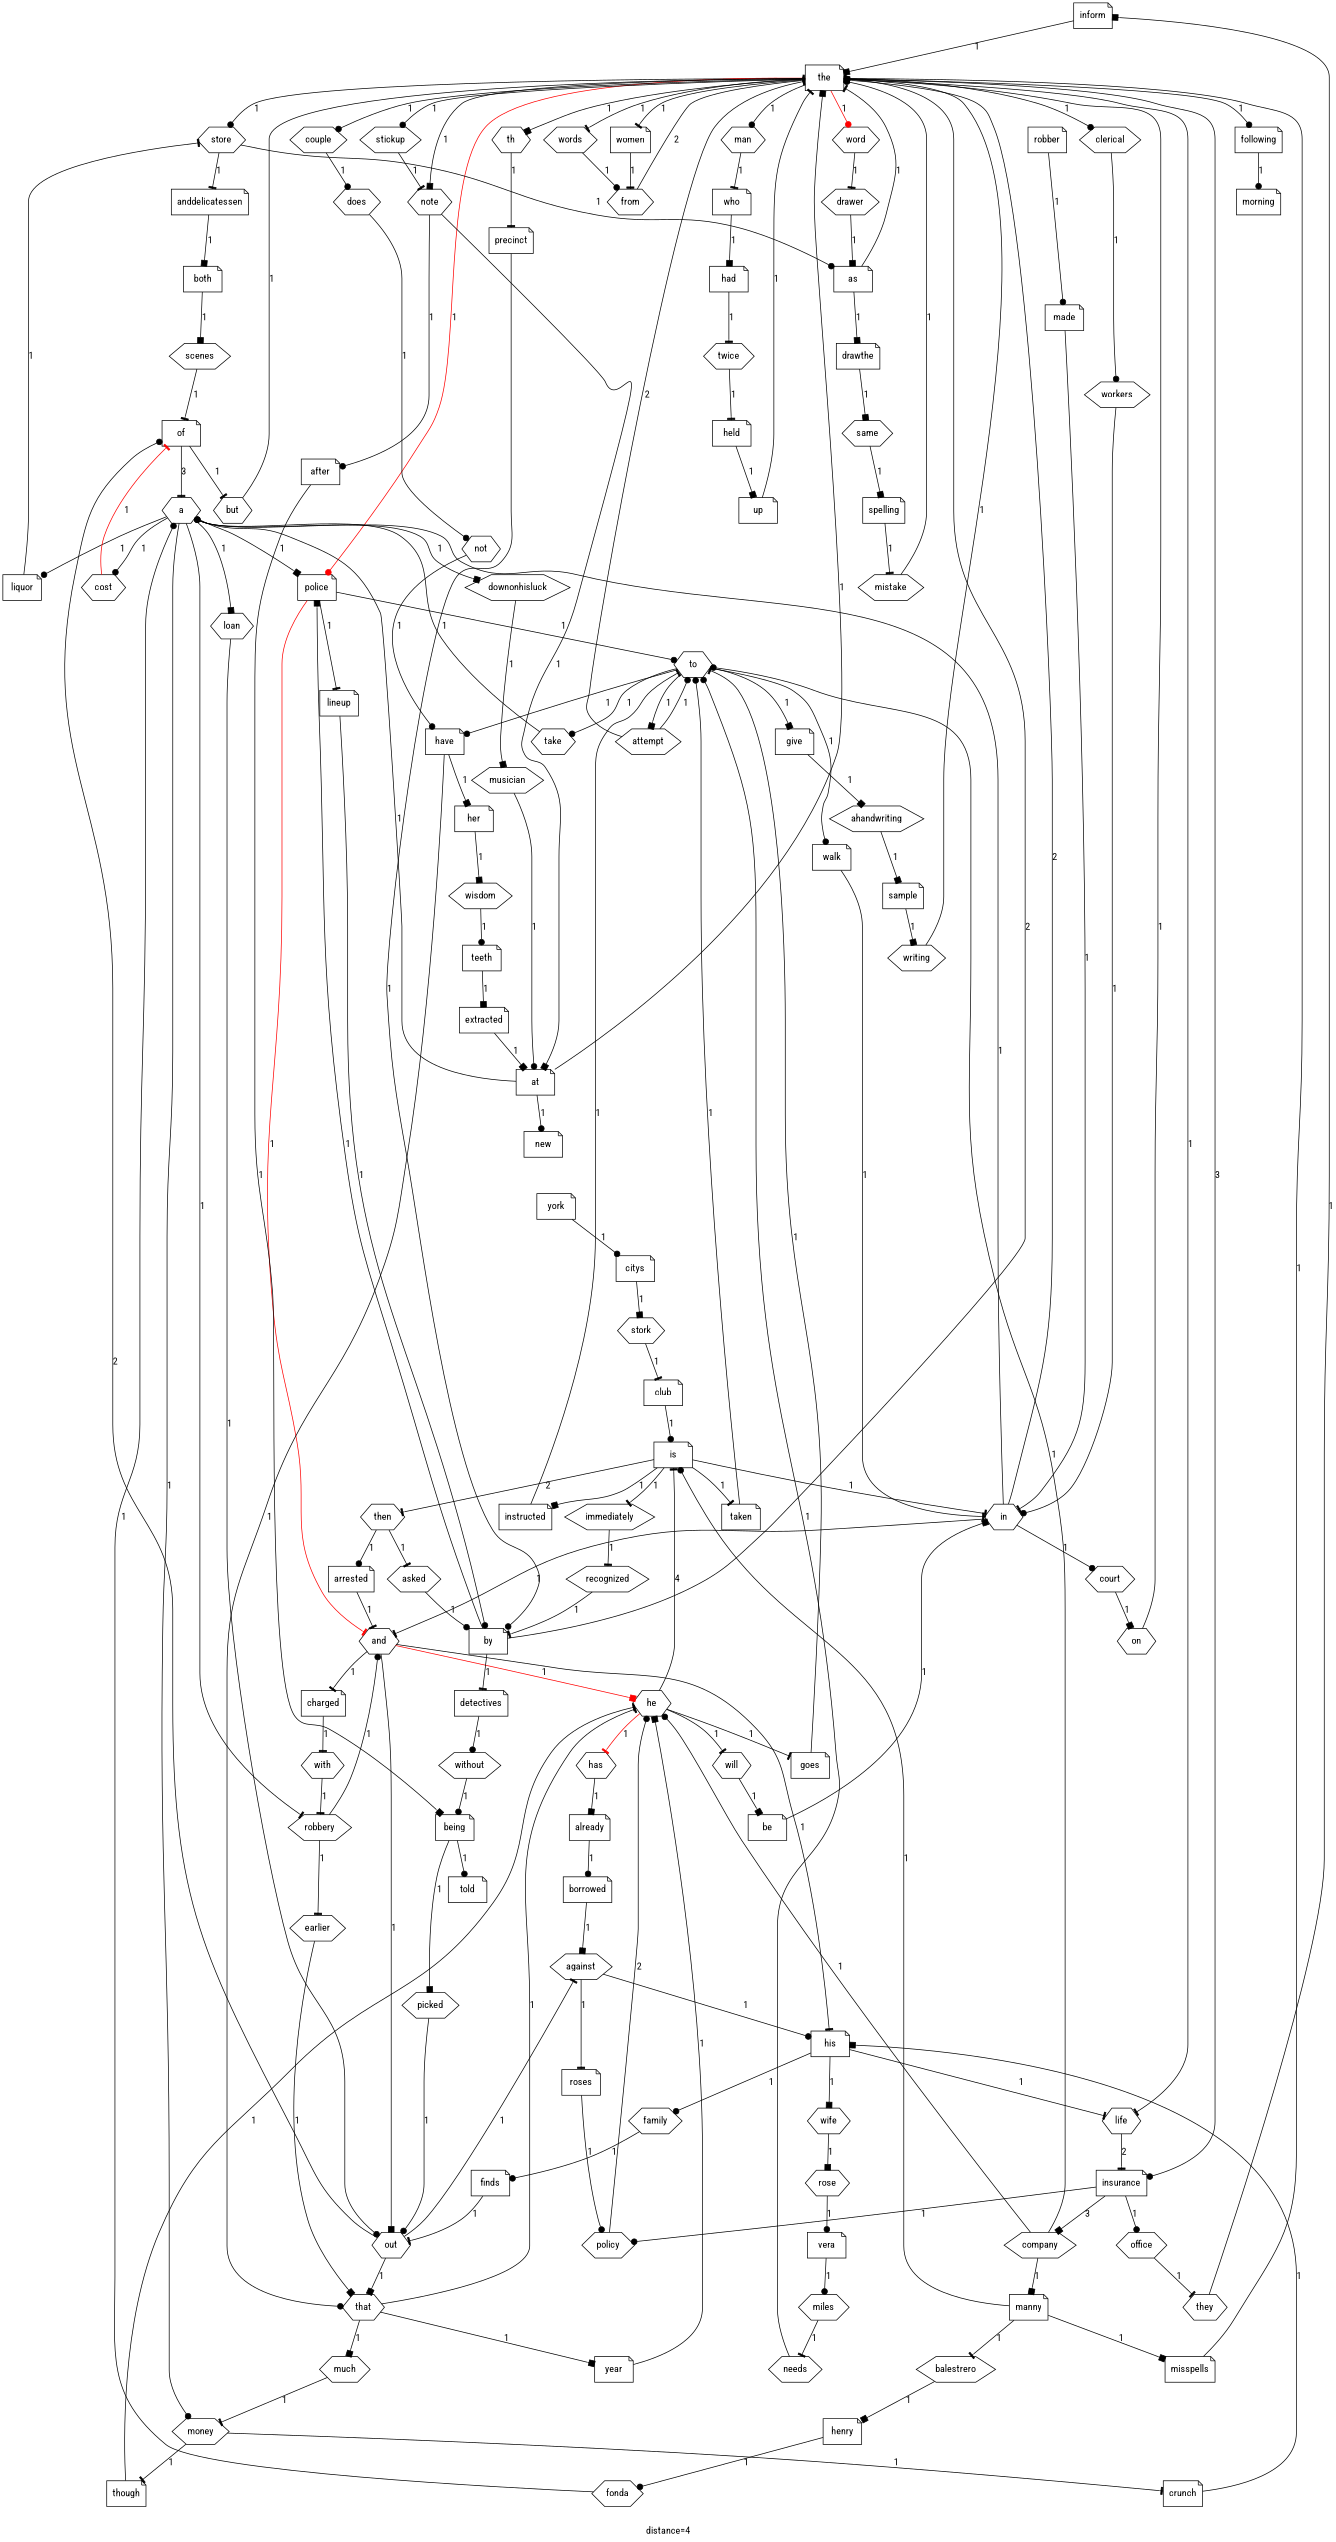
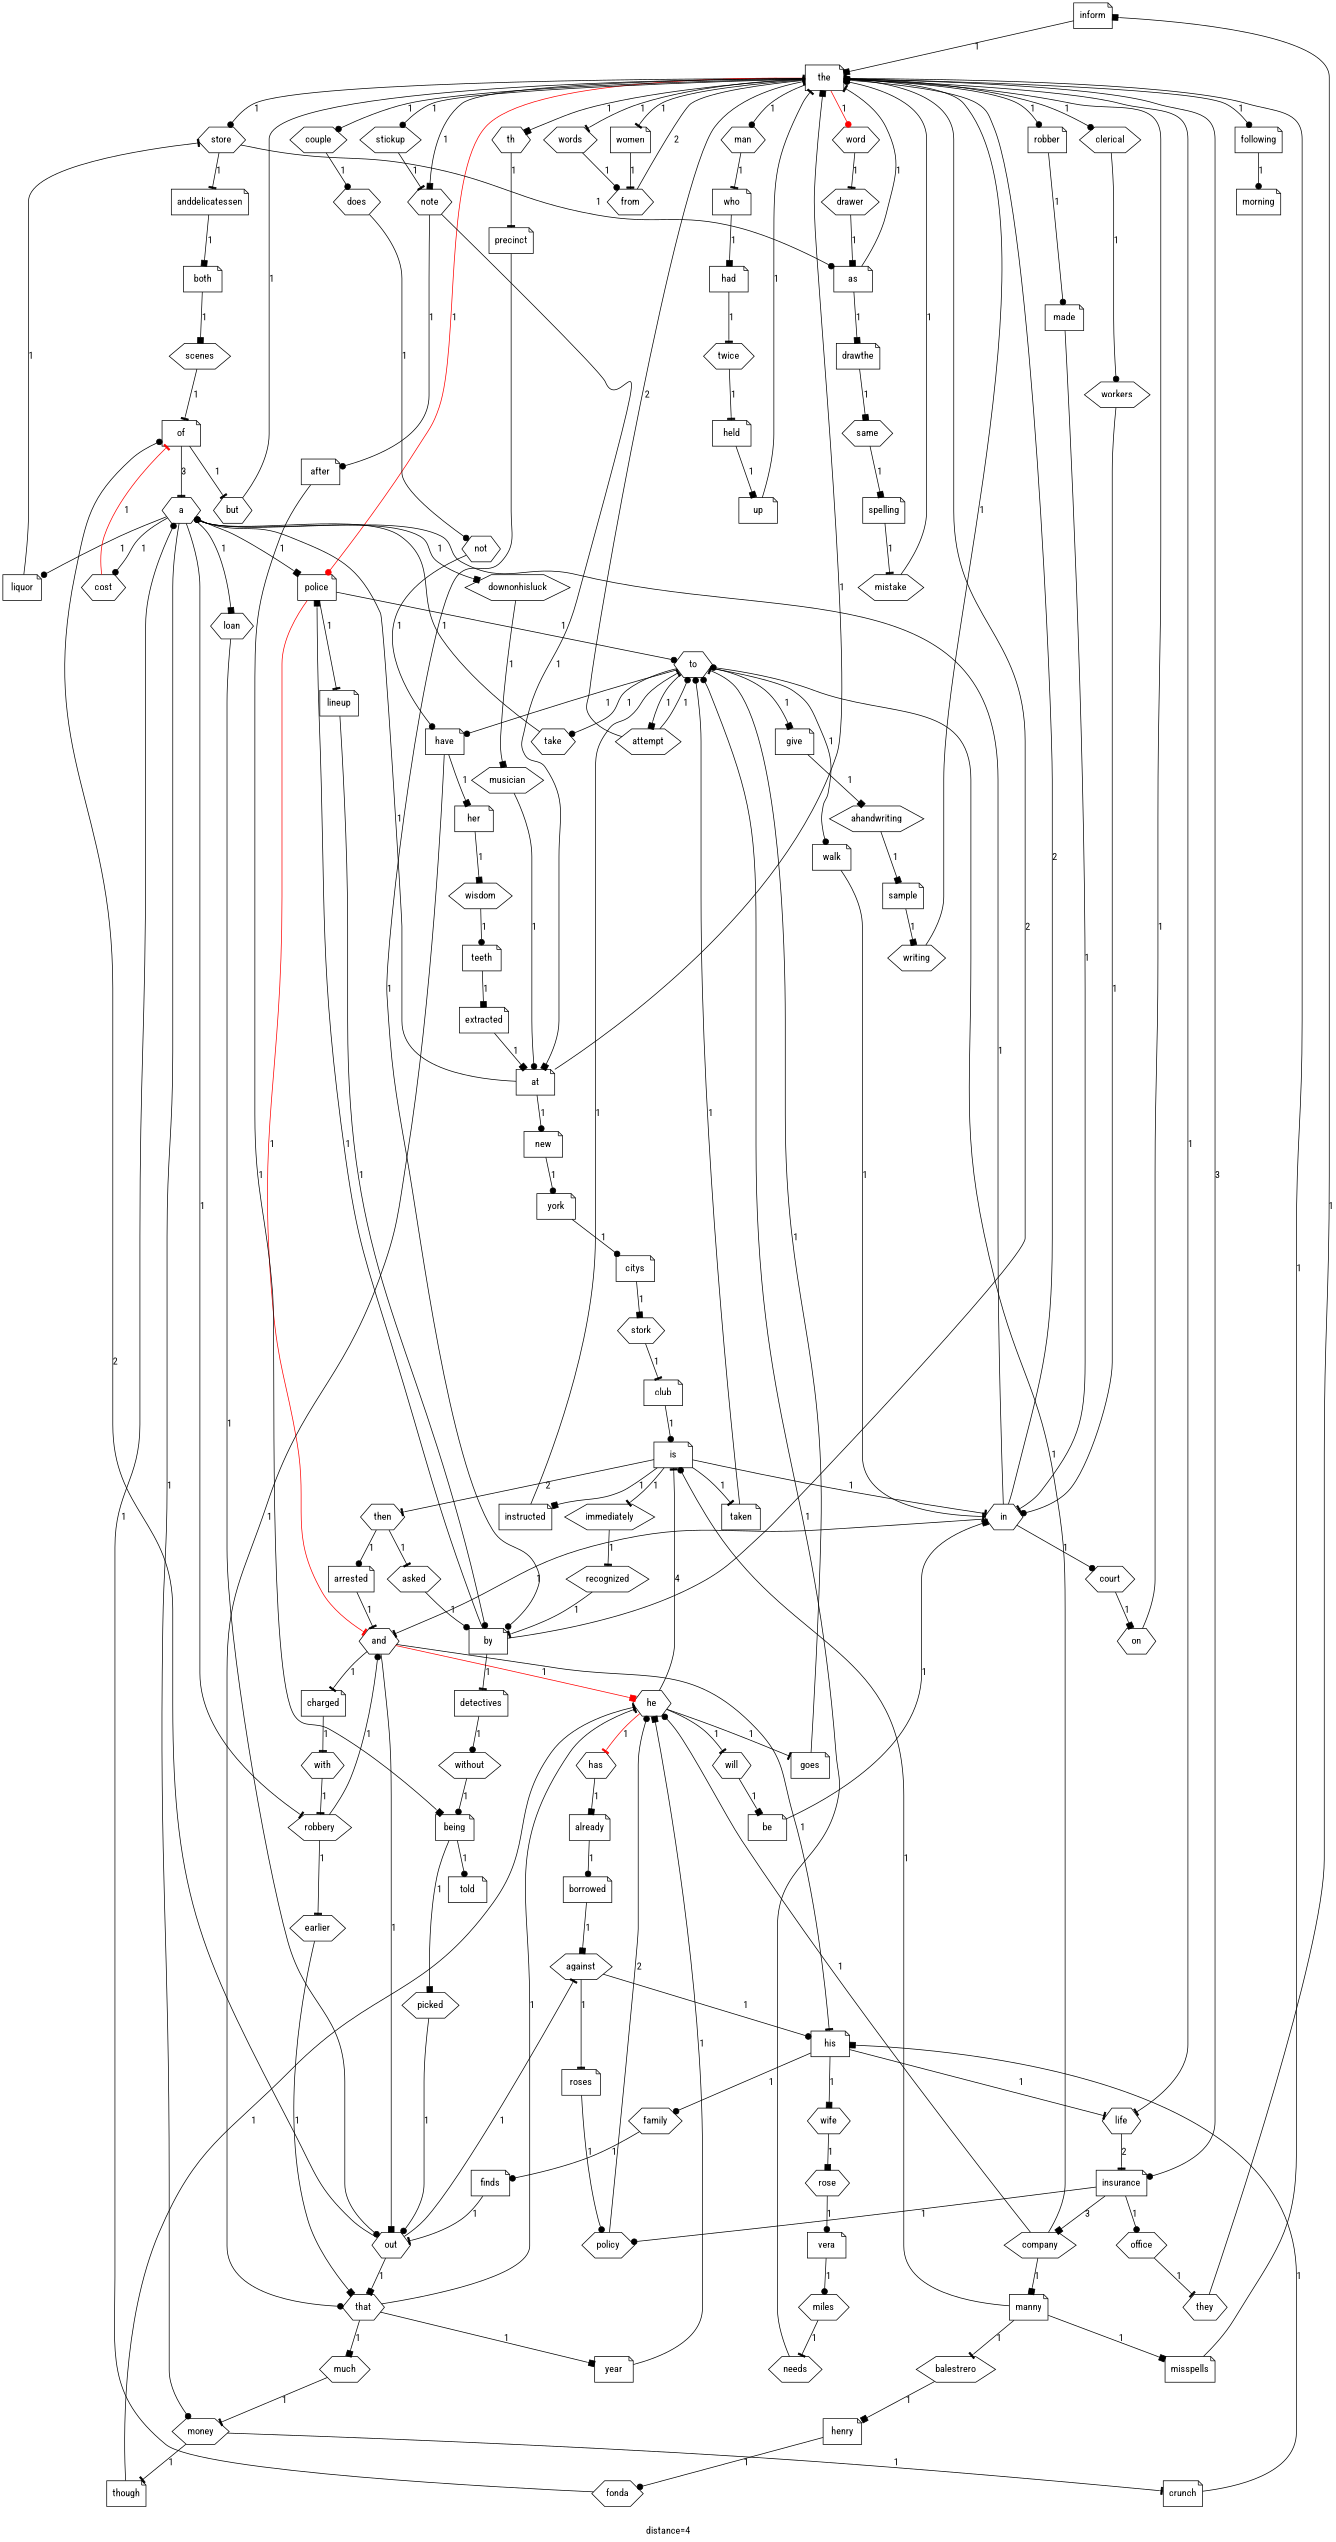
none -> (945, 87)
none -> (549, 1173)
